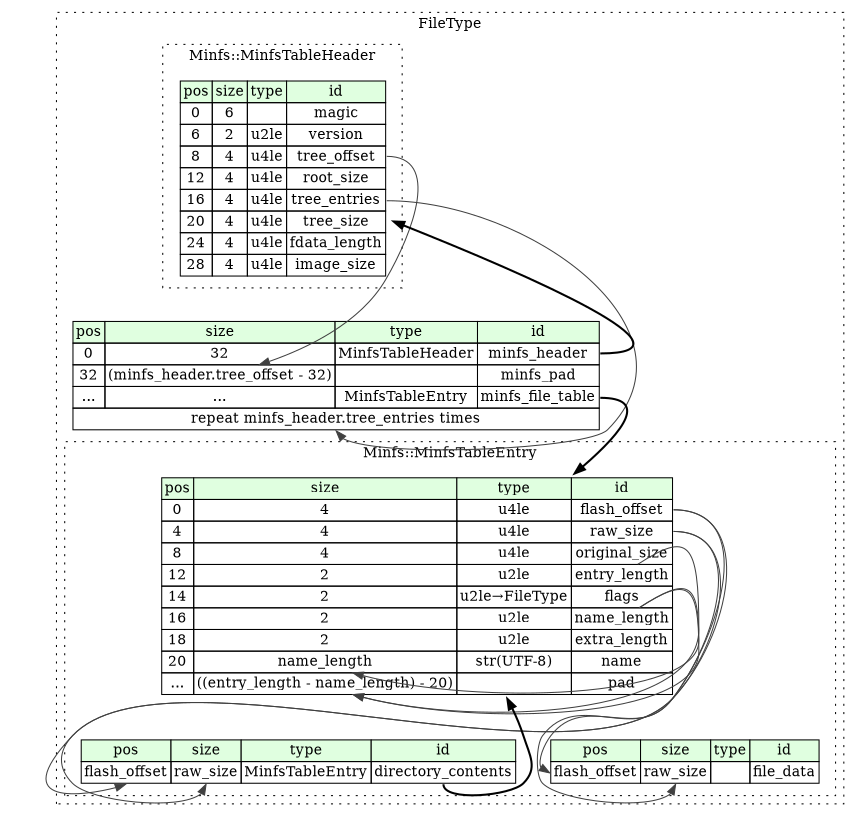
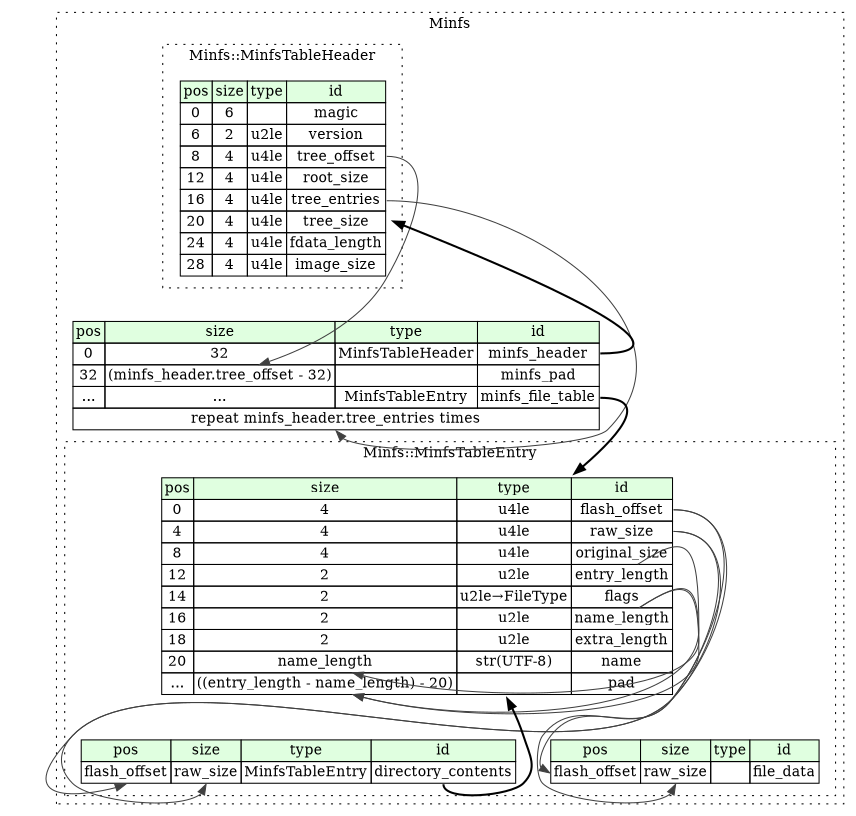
(450, 24) -> (450, 24)
